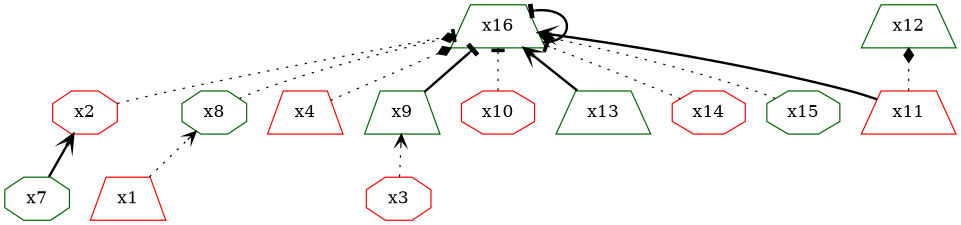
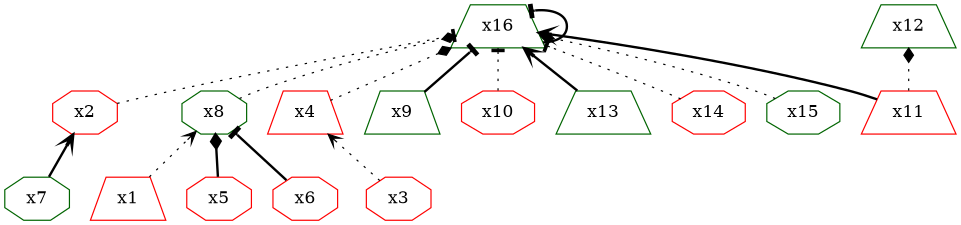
(400, 162) -> (358, 161)
none -> (219, 199)
none -> (305, 199)
